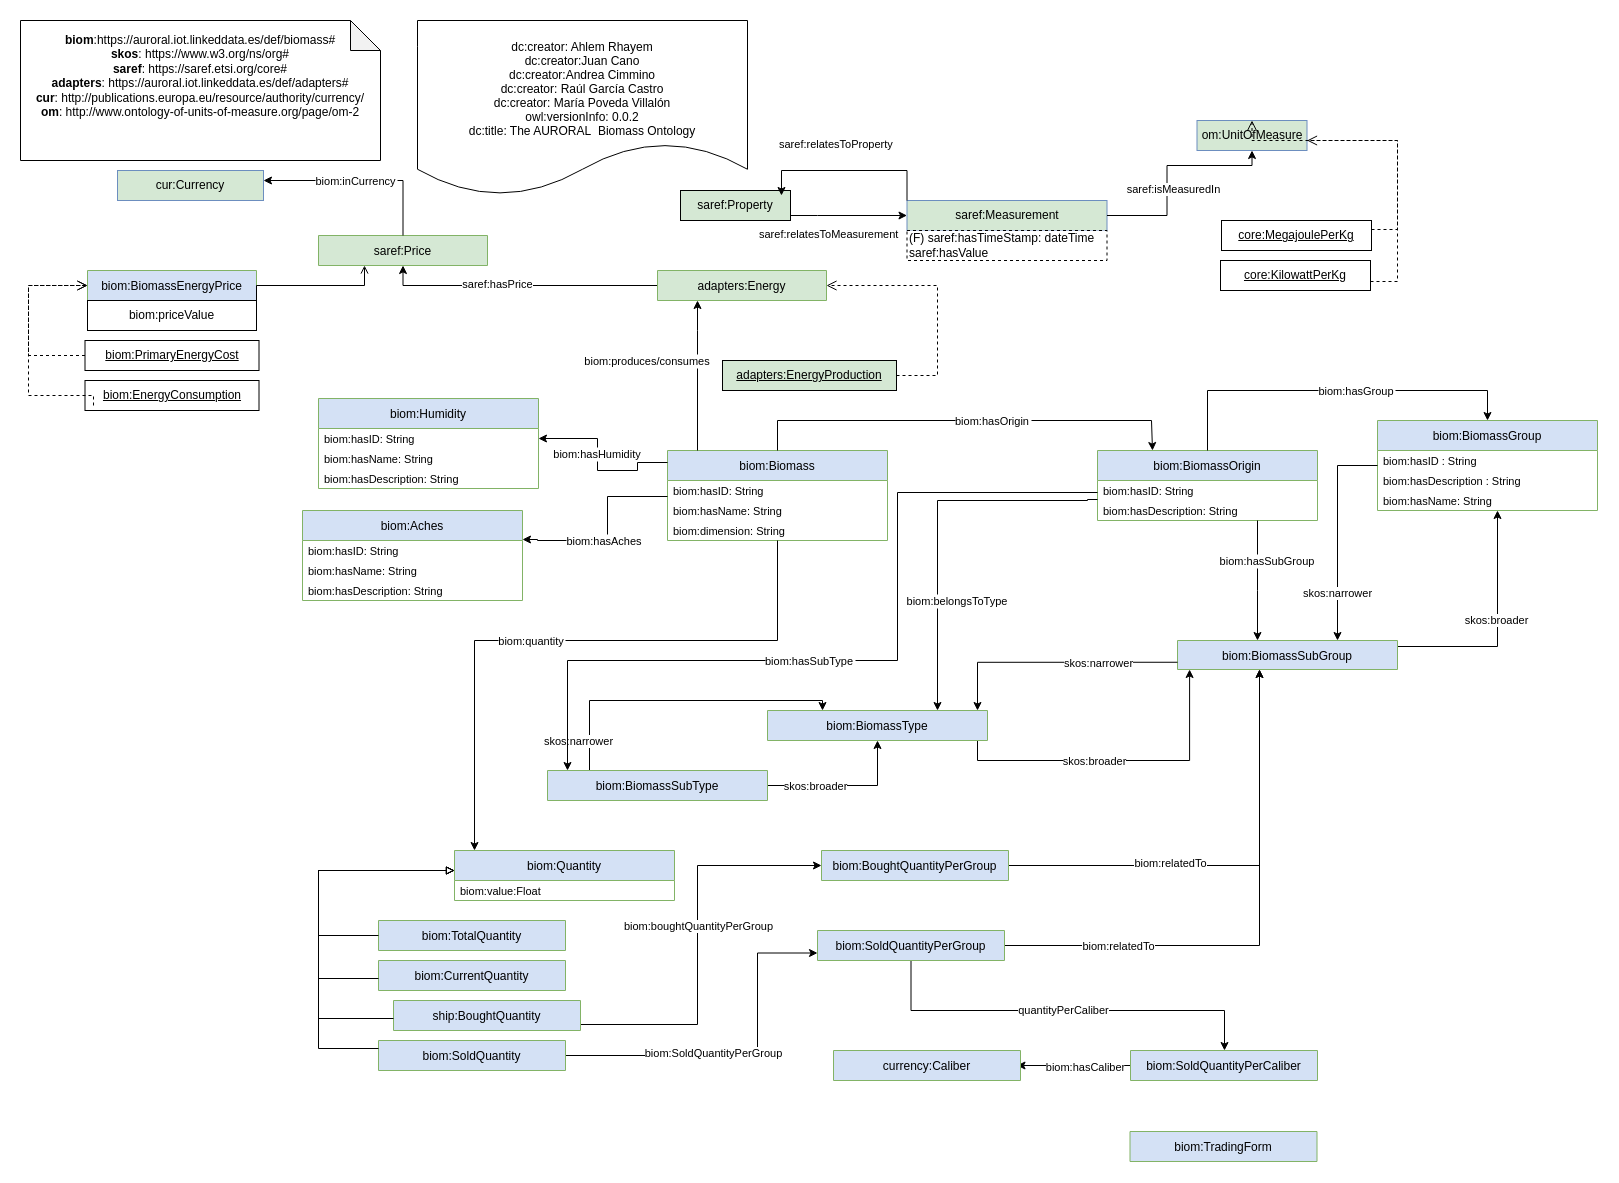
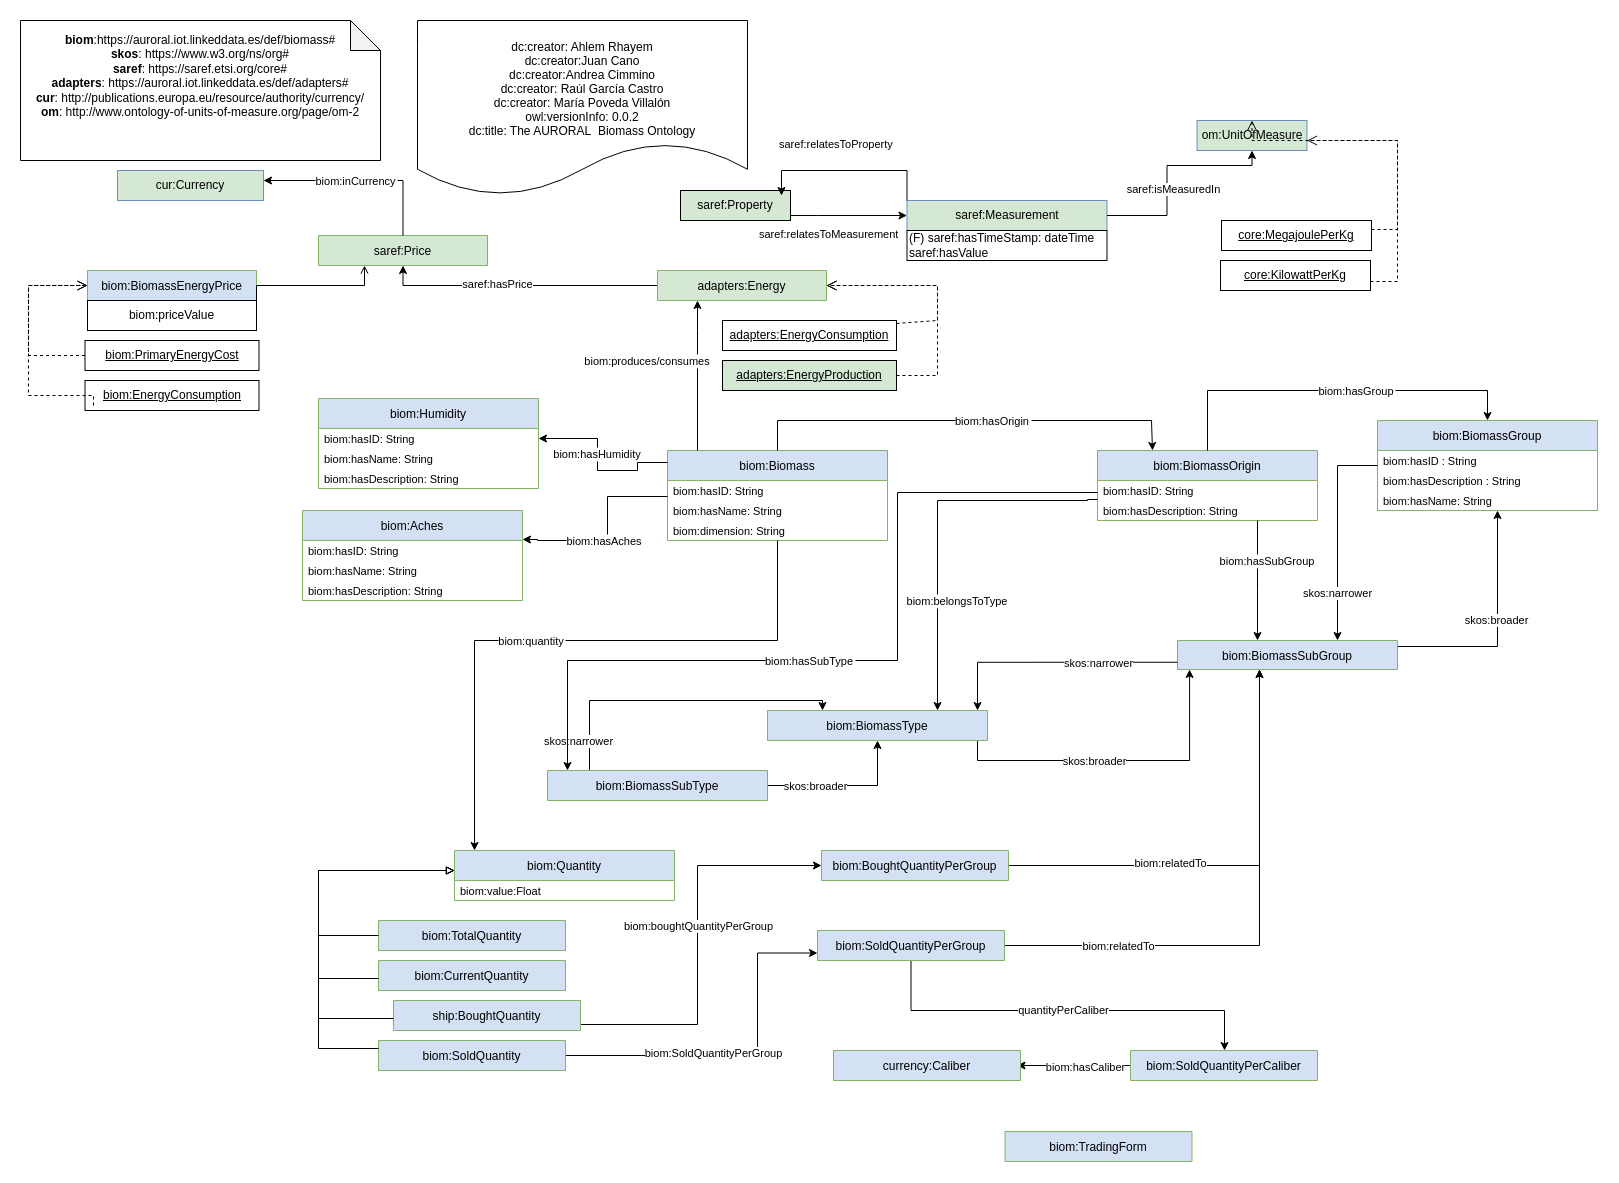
(1007, 246) -> (1007, 246)
none -> (916, 322)
none -> (810, 336)
(1224, 1147) -> (1099, 1147)
